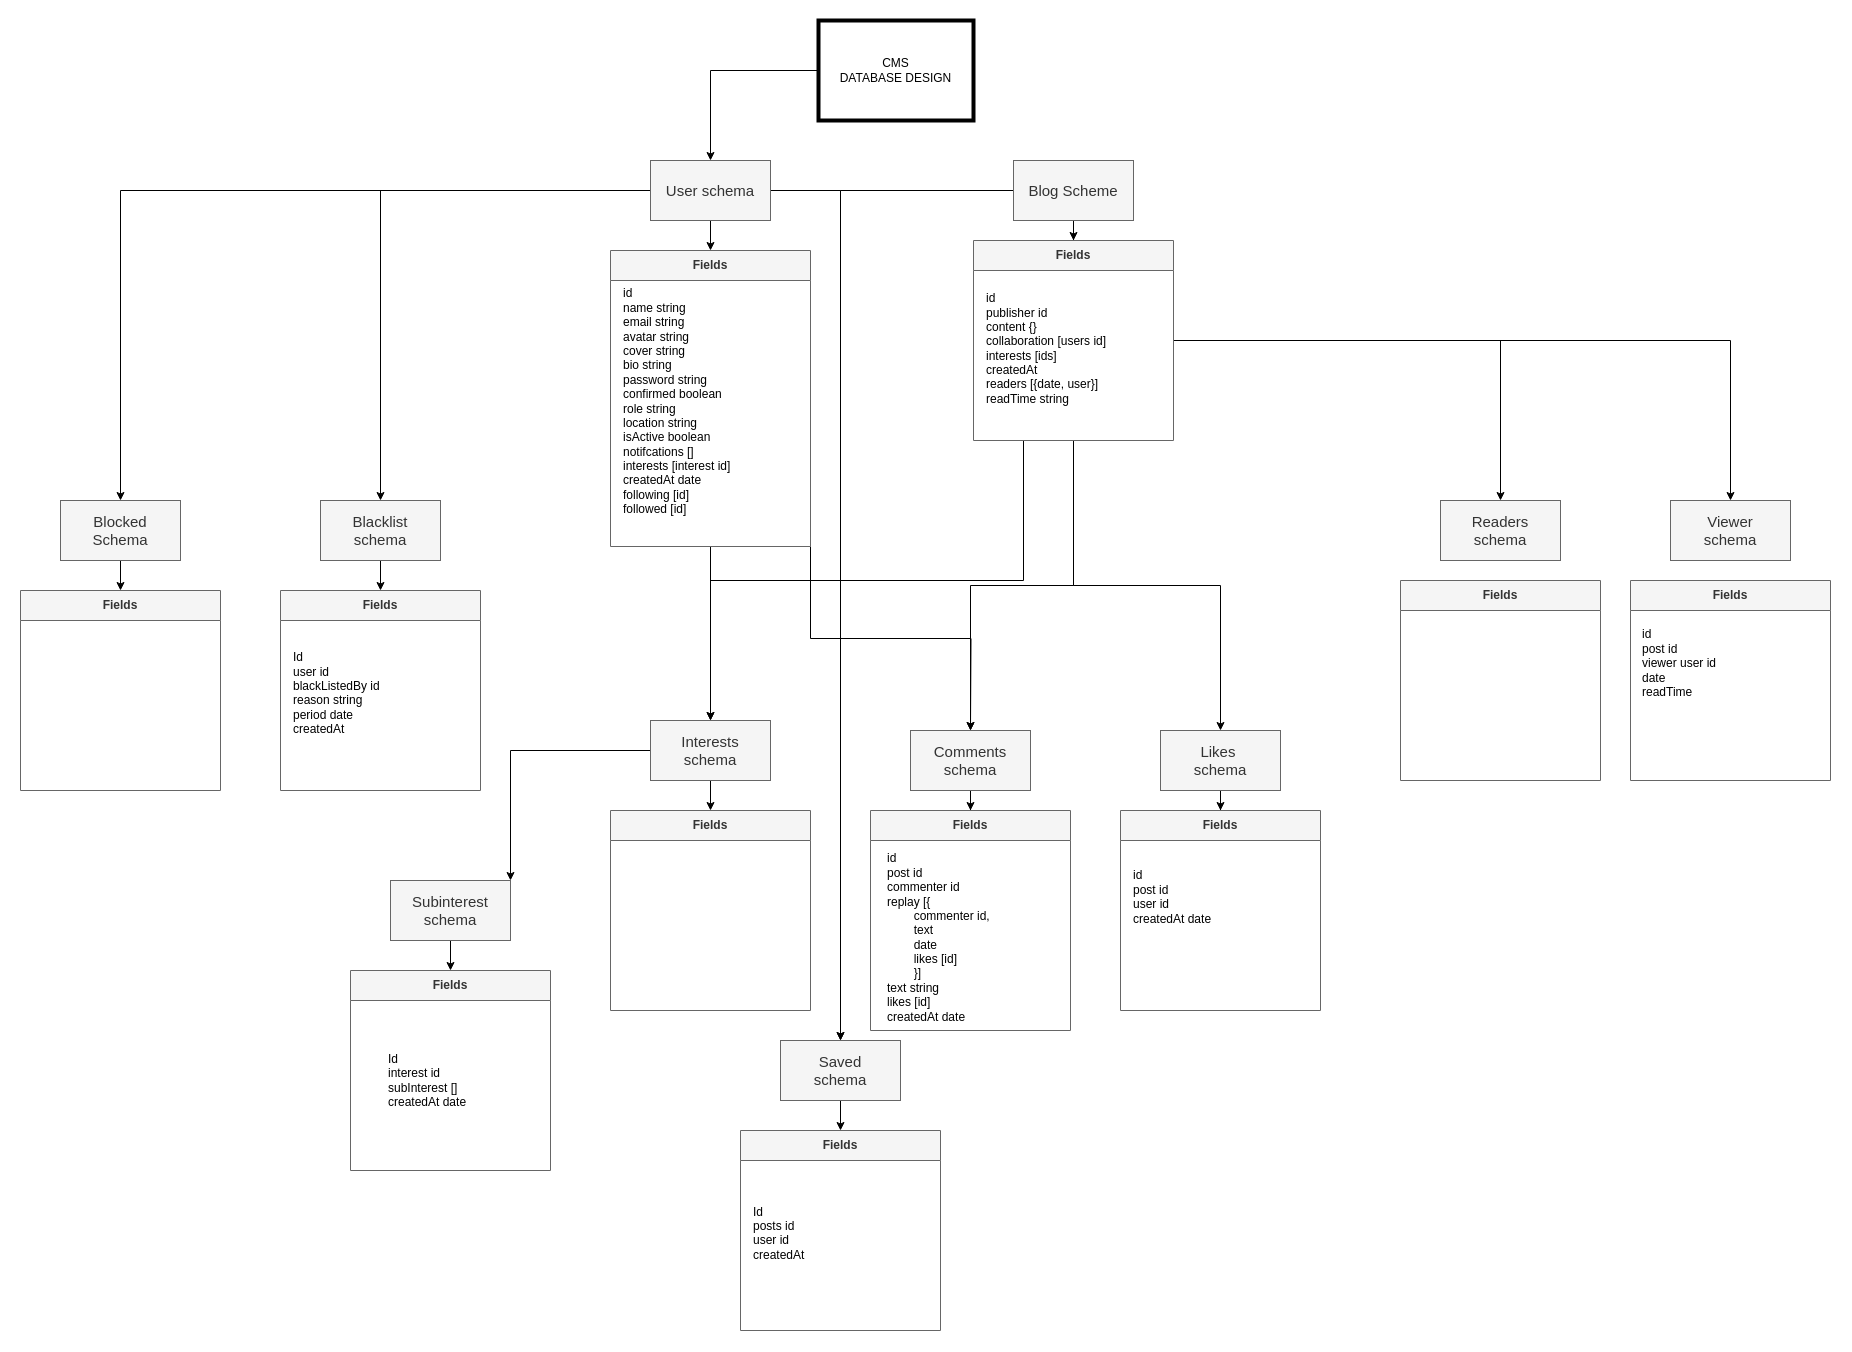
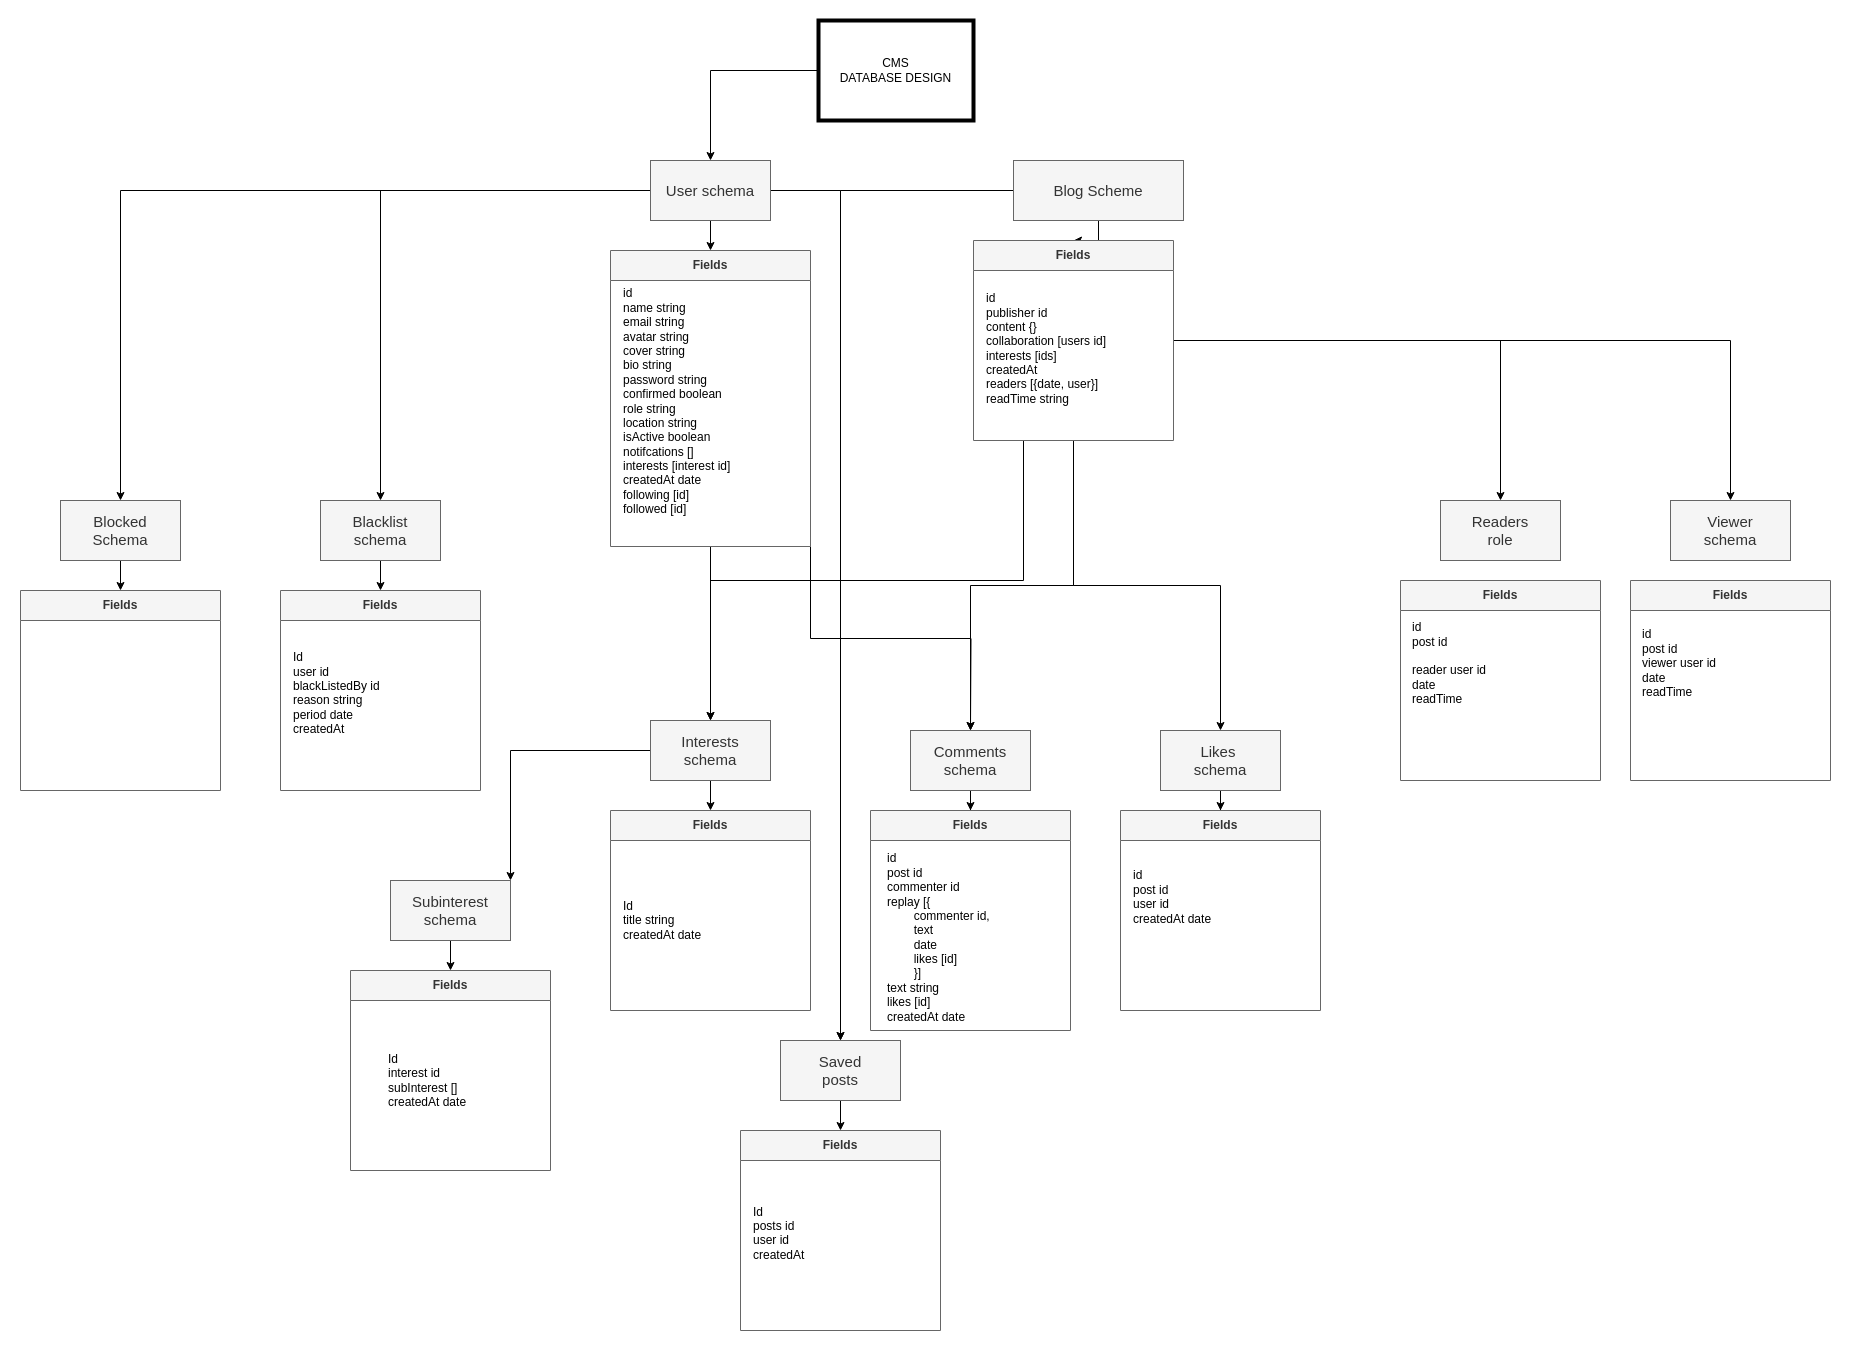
(1074, 191) -> (1099, 191)
(1501, 531) -> (1501, 531)
none -> (1461, 671)
none -> (675, 921)
(841, 1071) -> (841, 1071)
